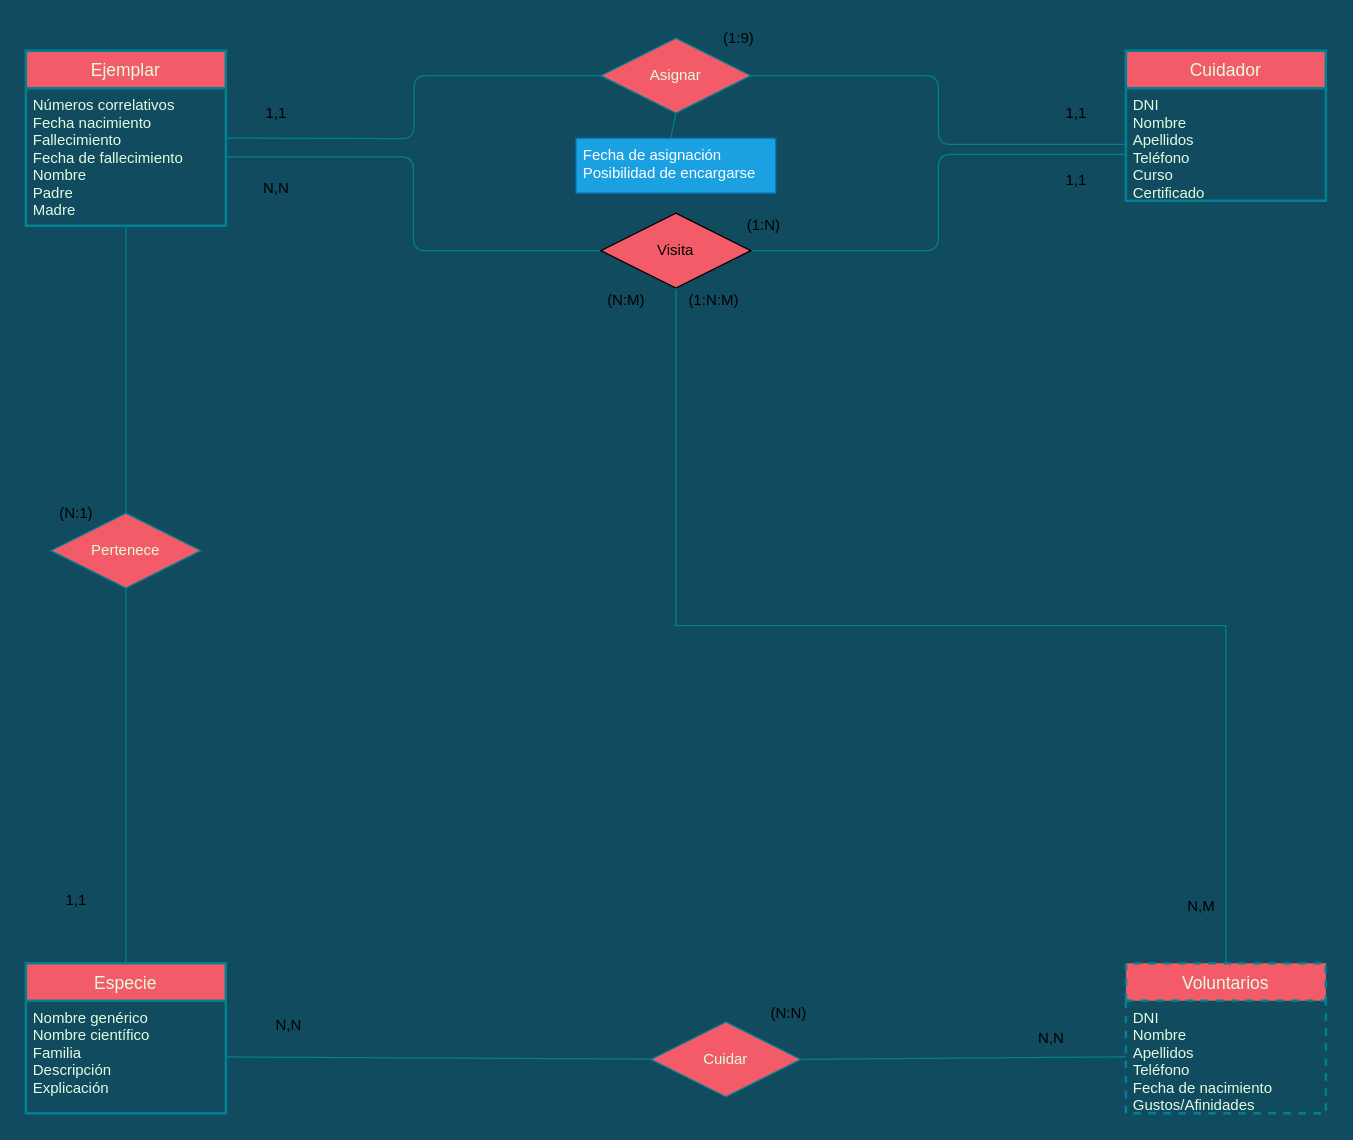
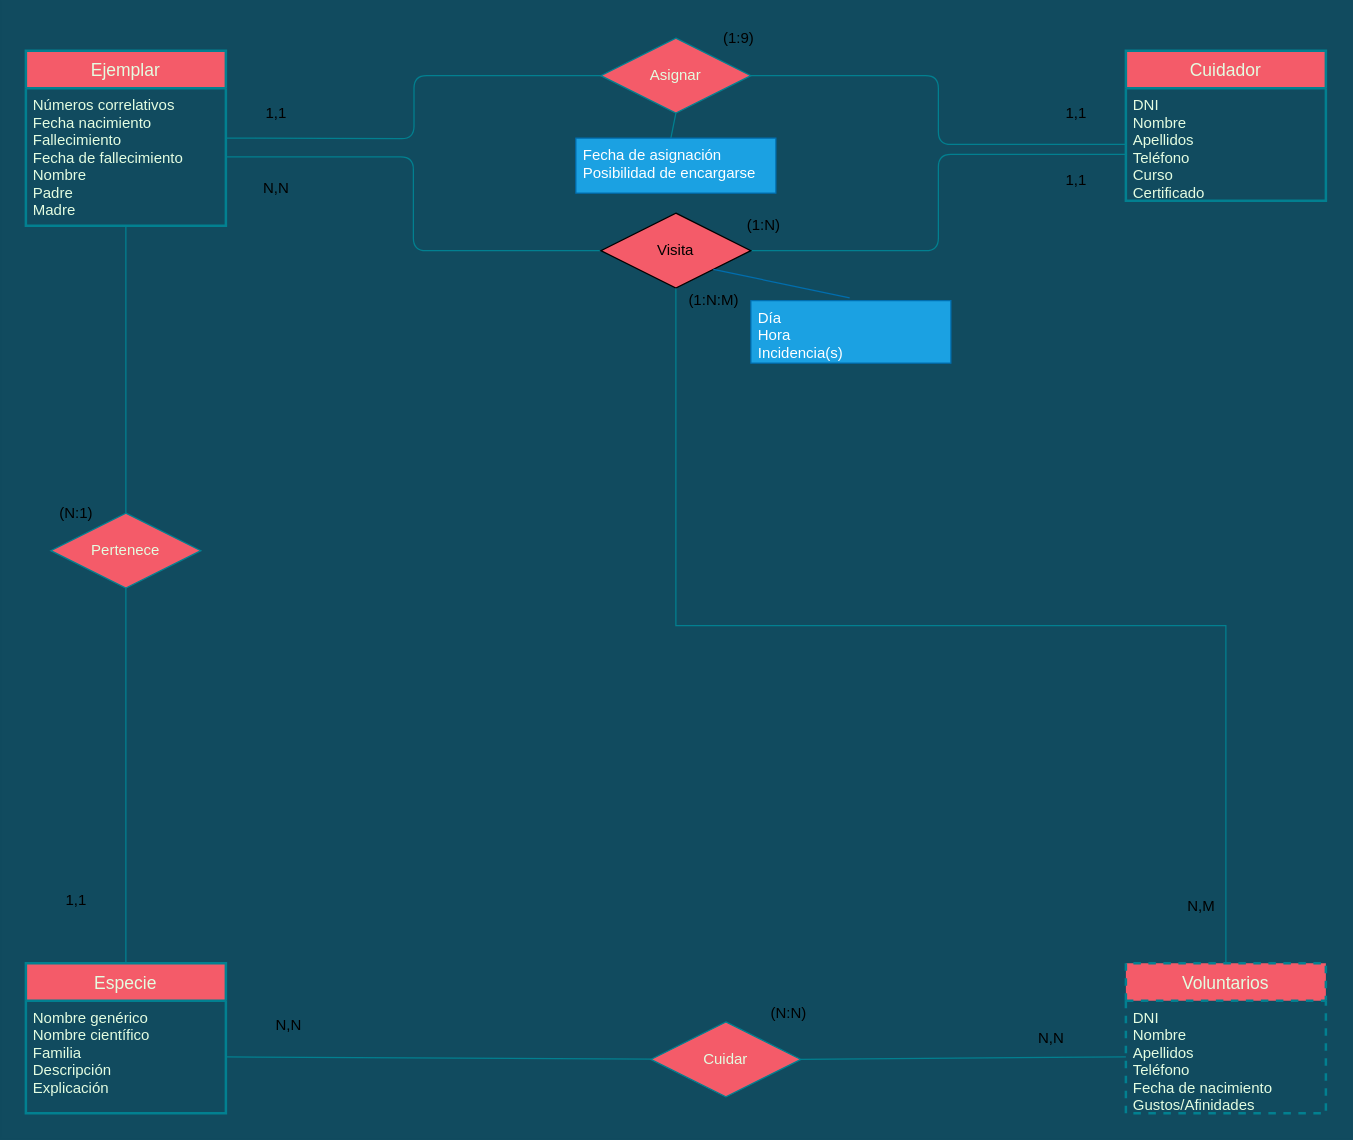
none -> (781, 284)
(626, 301) -> none
none -> (851, 332)
